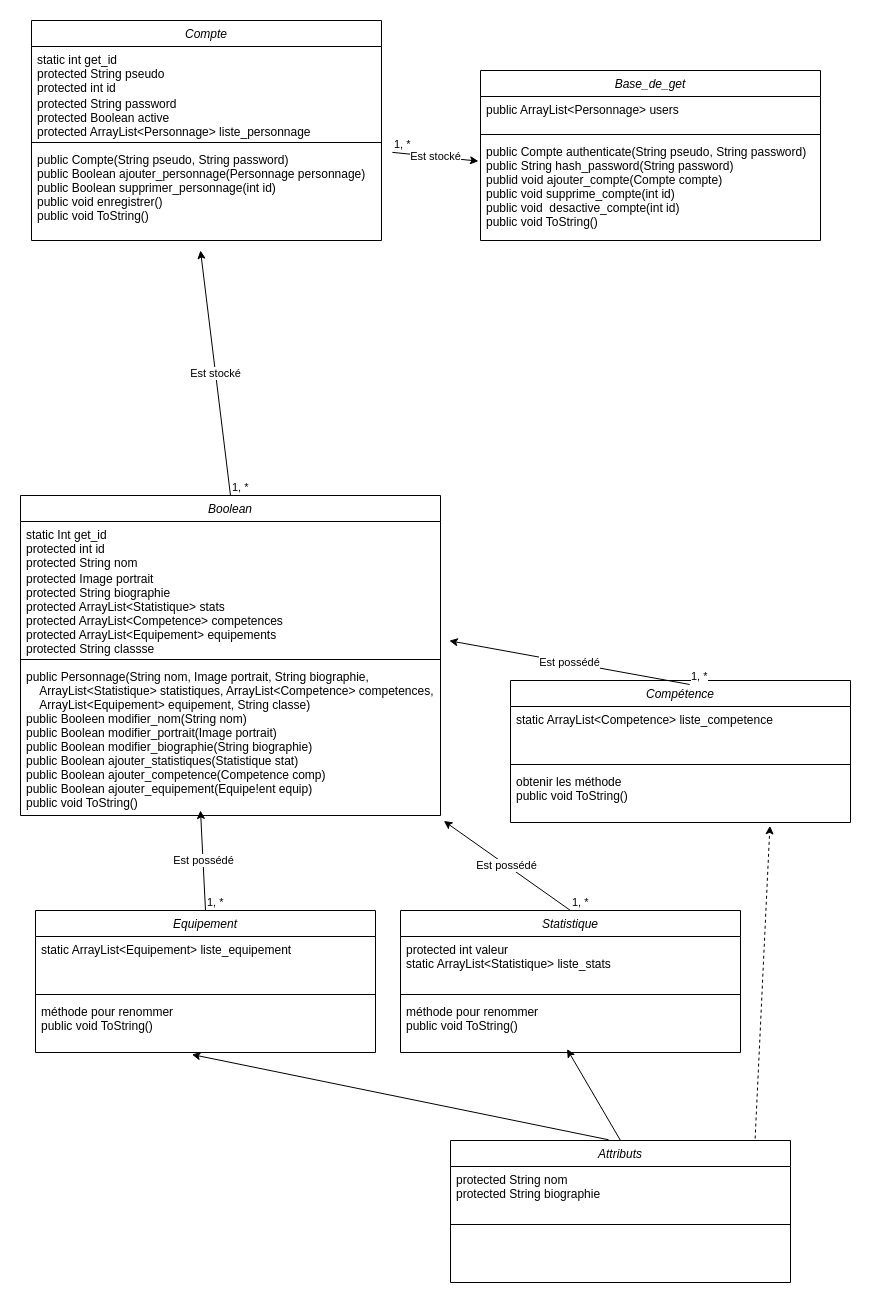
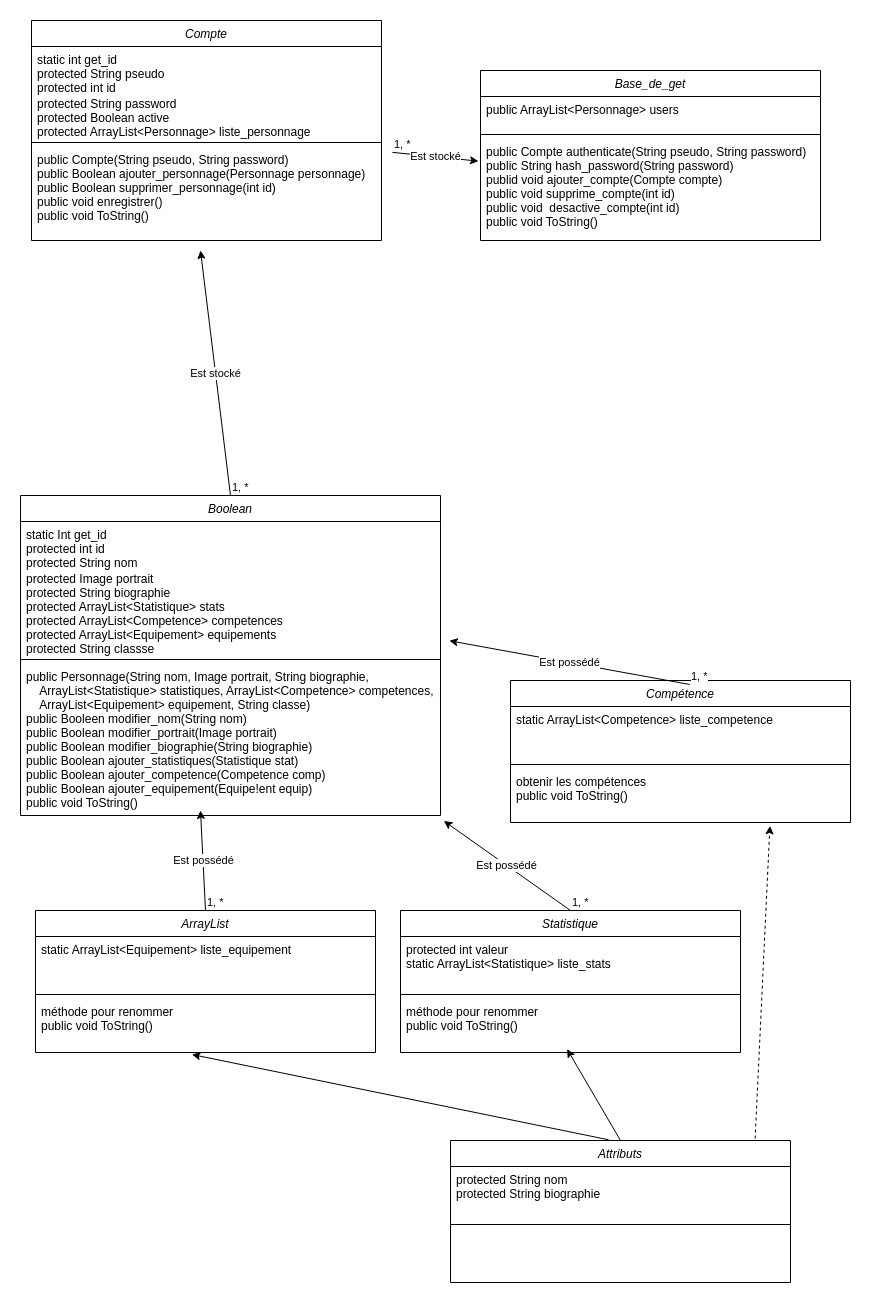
(574, 782) -> (587, 782)
(205, 924) -> (205, 924)
